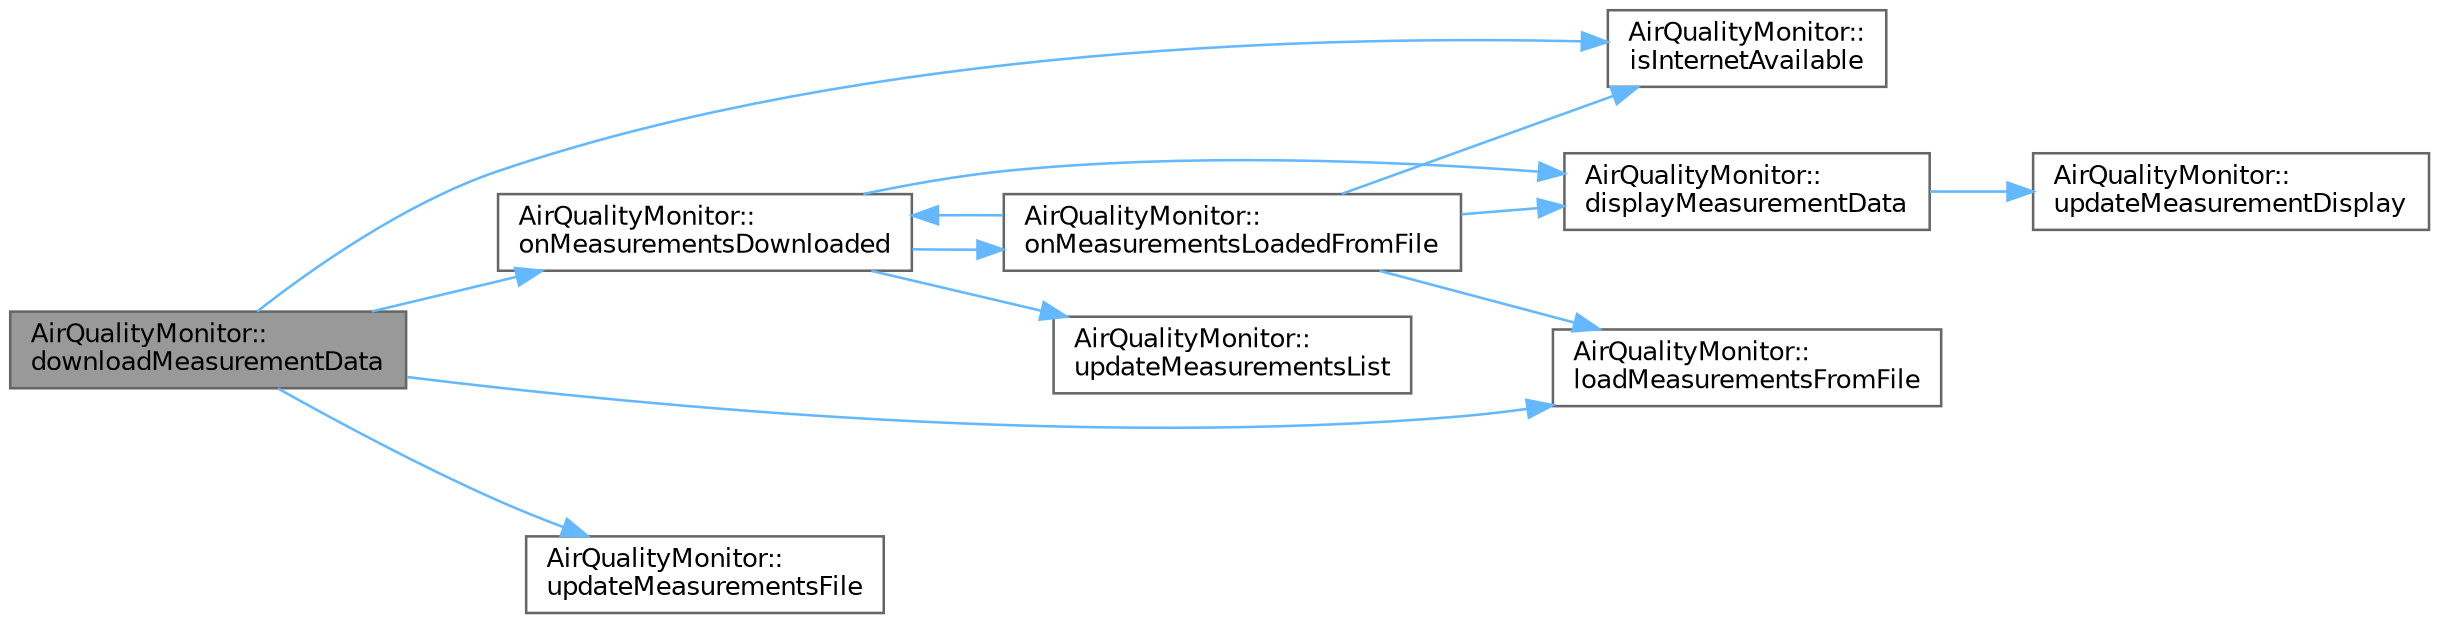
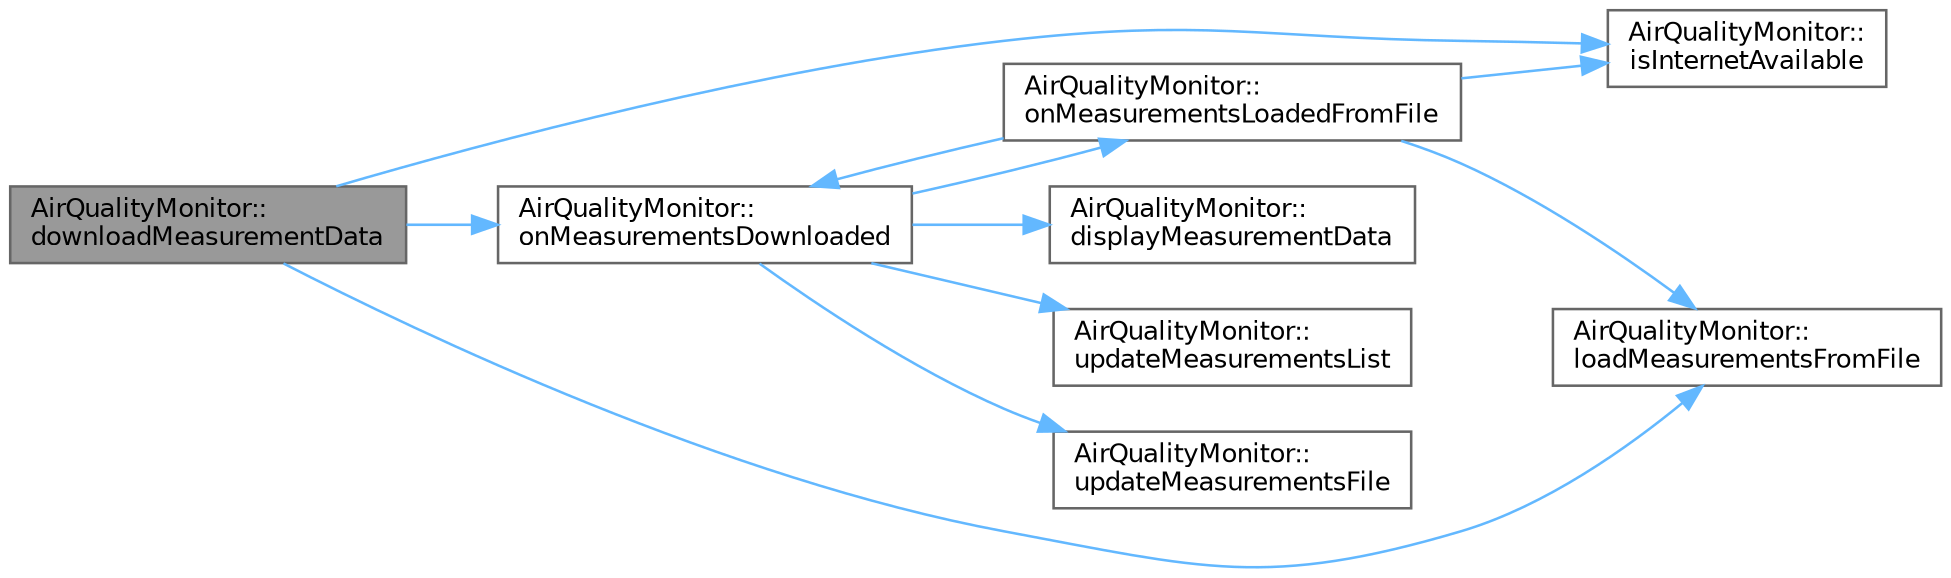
(2231, 192) -> none
(1500, 211) -> none
(418, 463) -> (895, 352)
